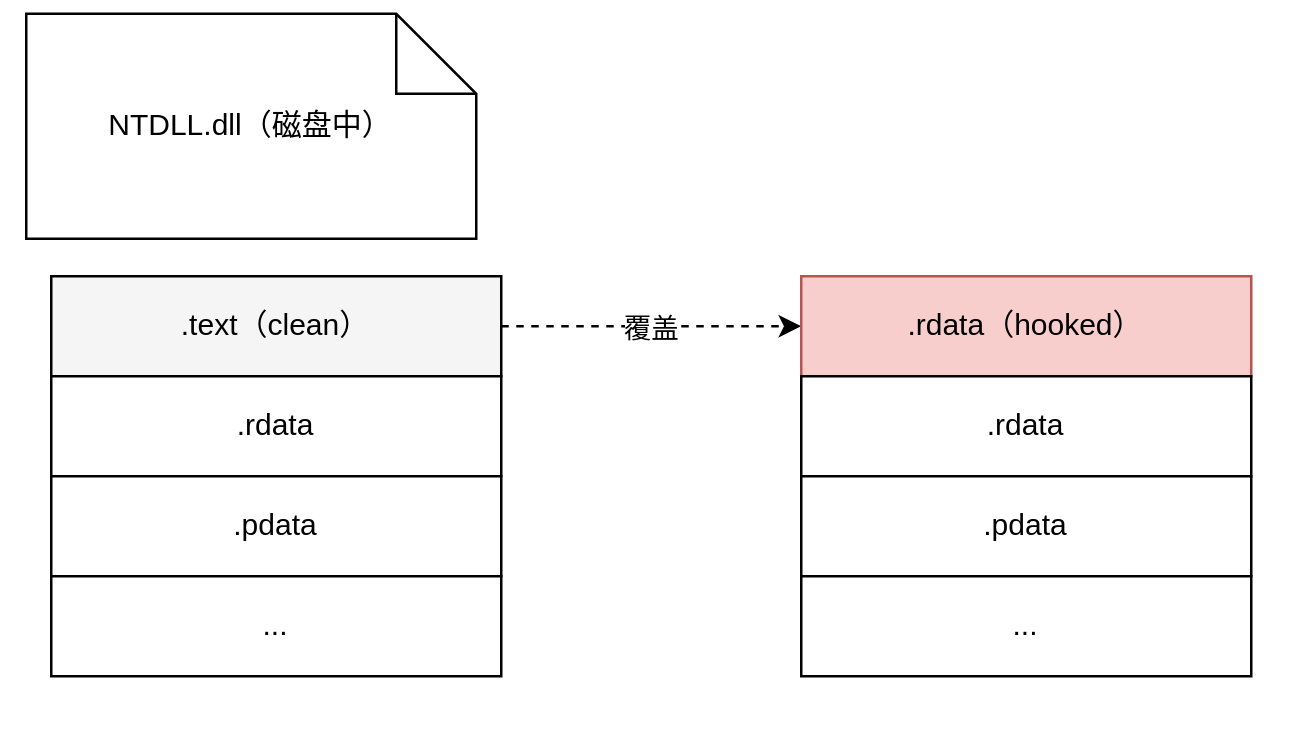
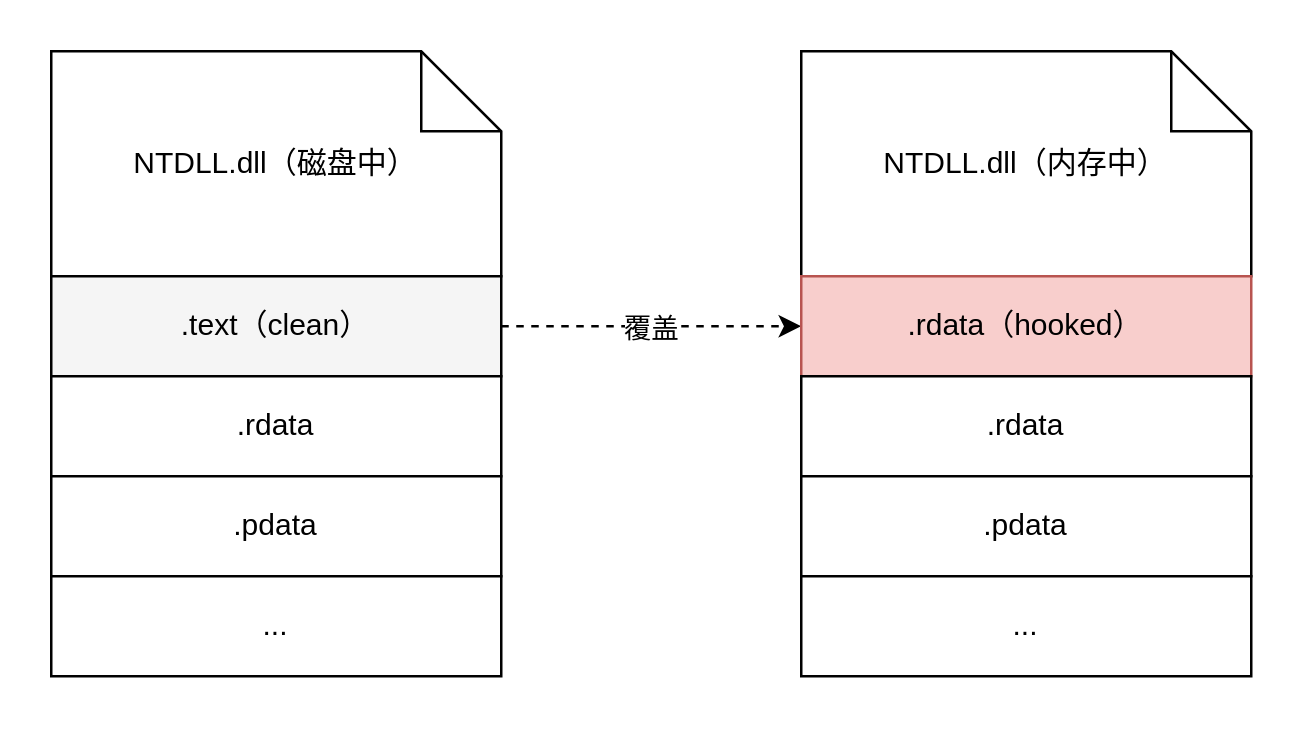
(251, 126) -> (276, 164)
none -> (1026, 164)
